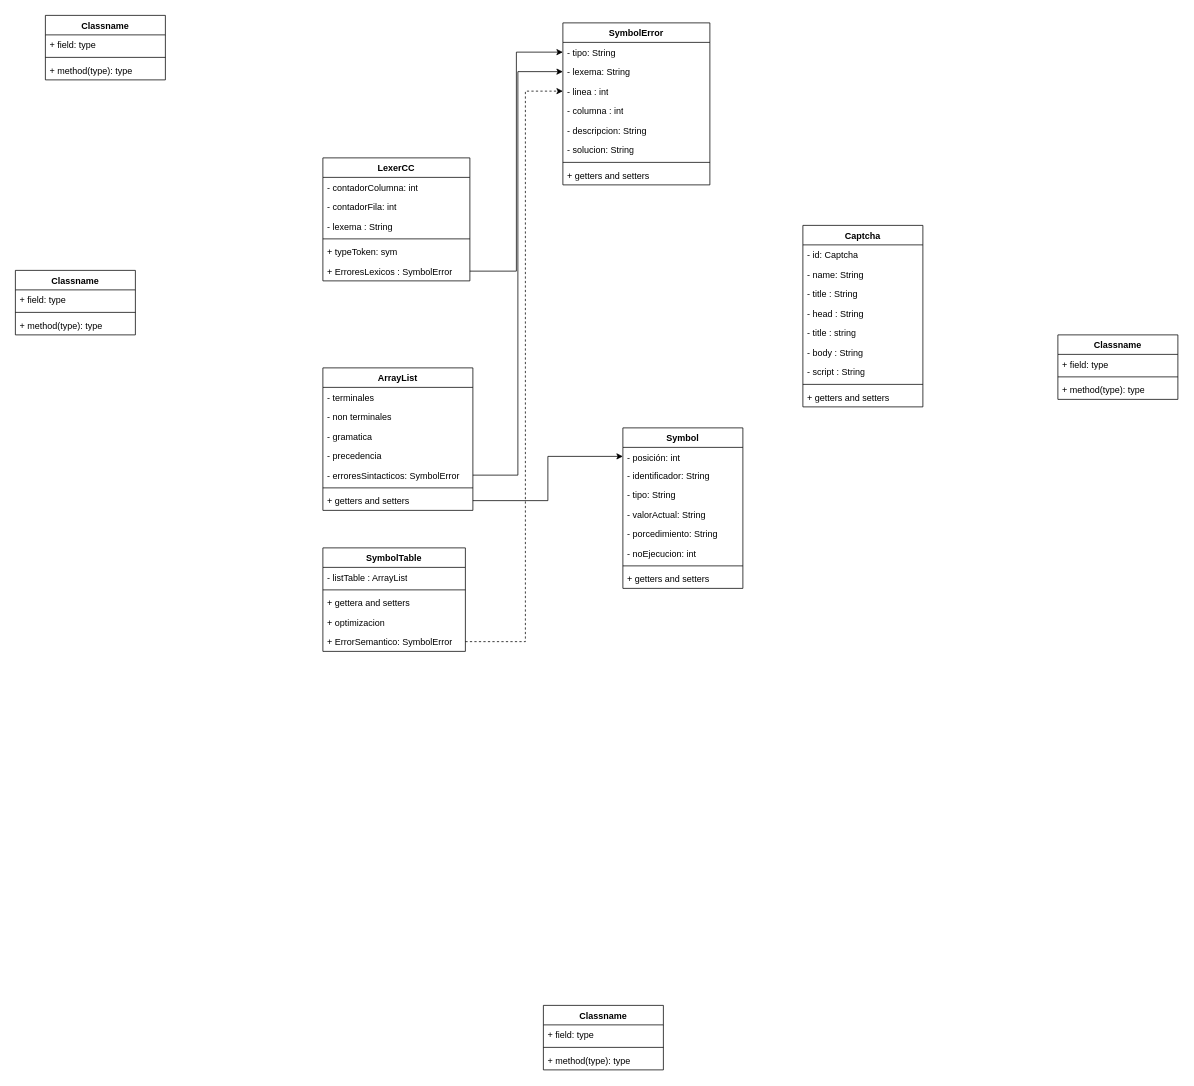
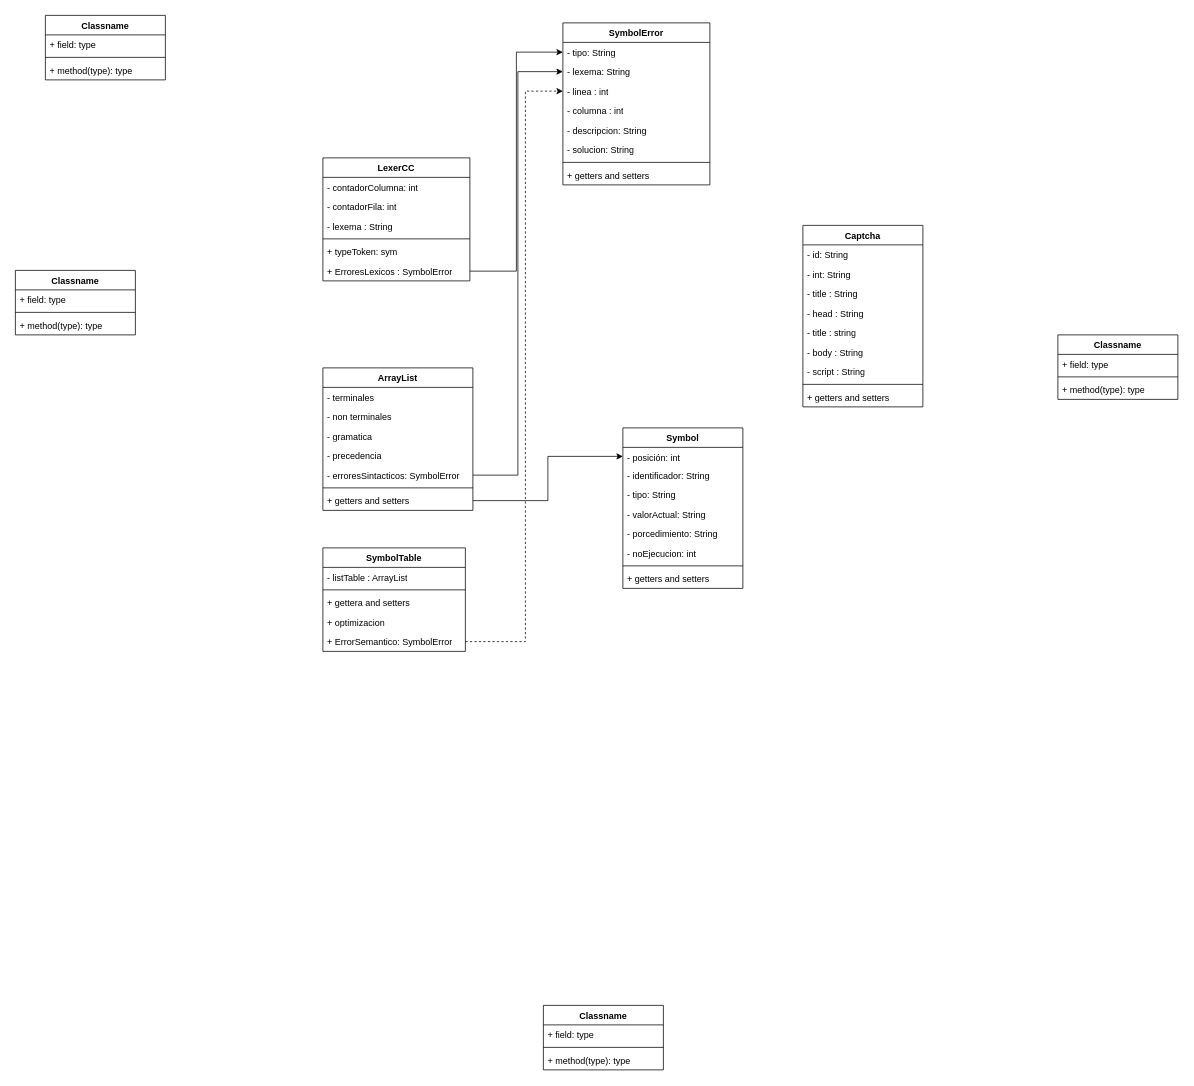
(835, 256) -> (832, 256)
(838, 275) -> (834, 275)
